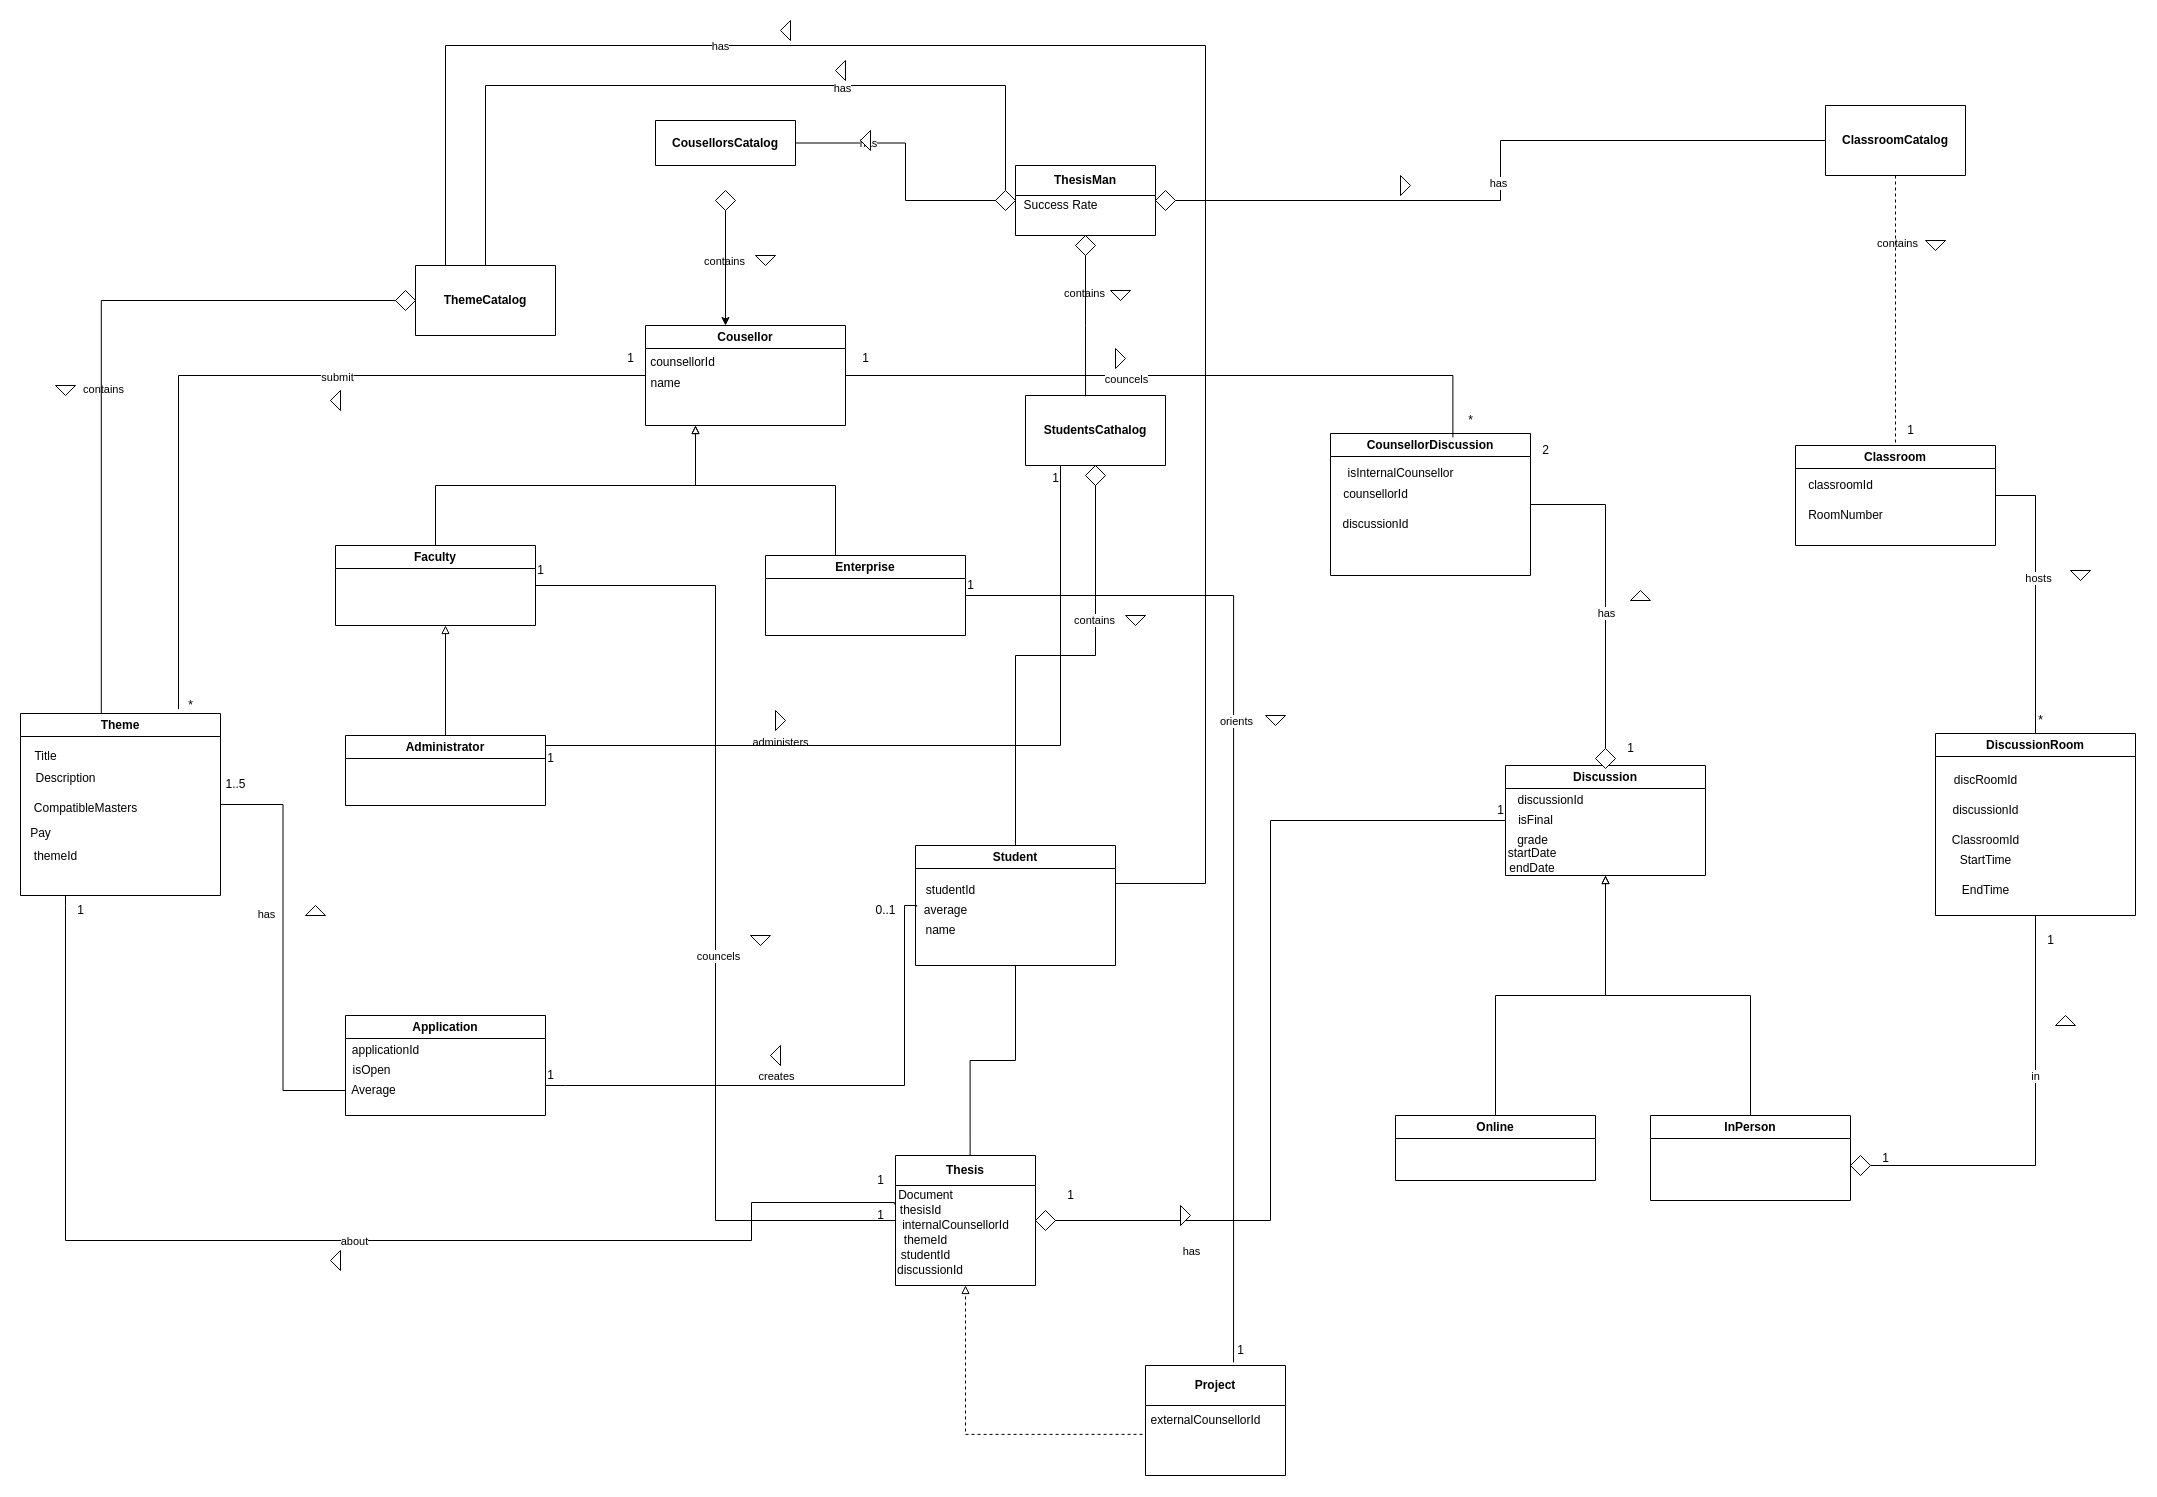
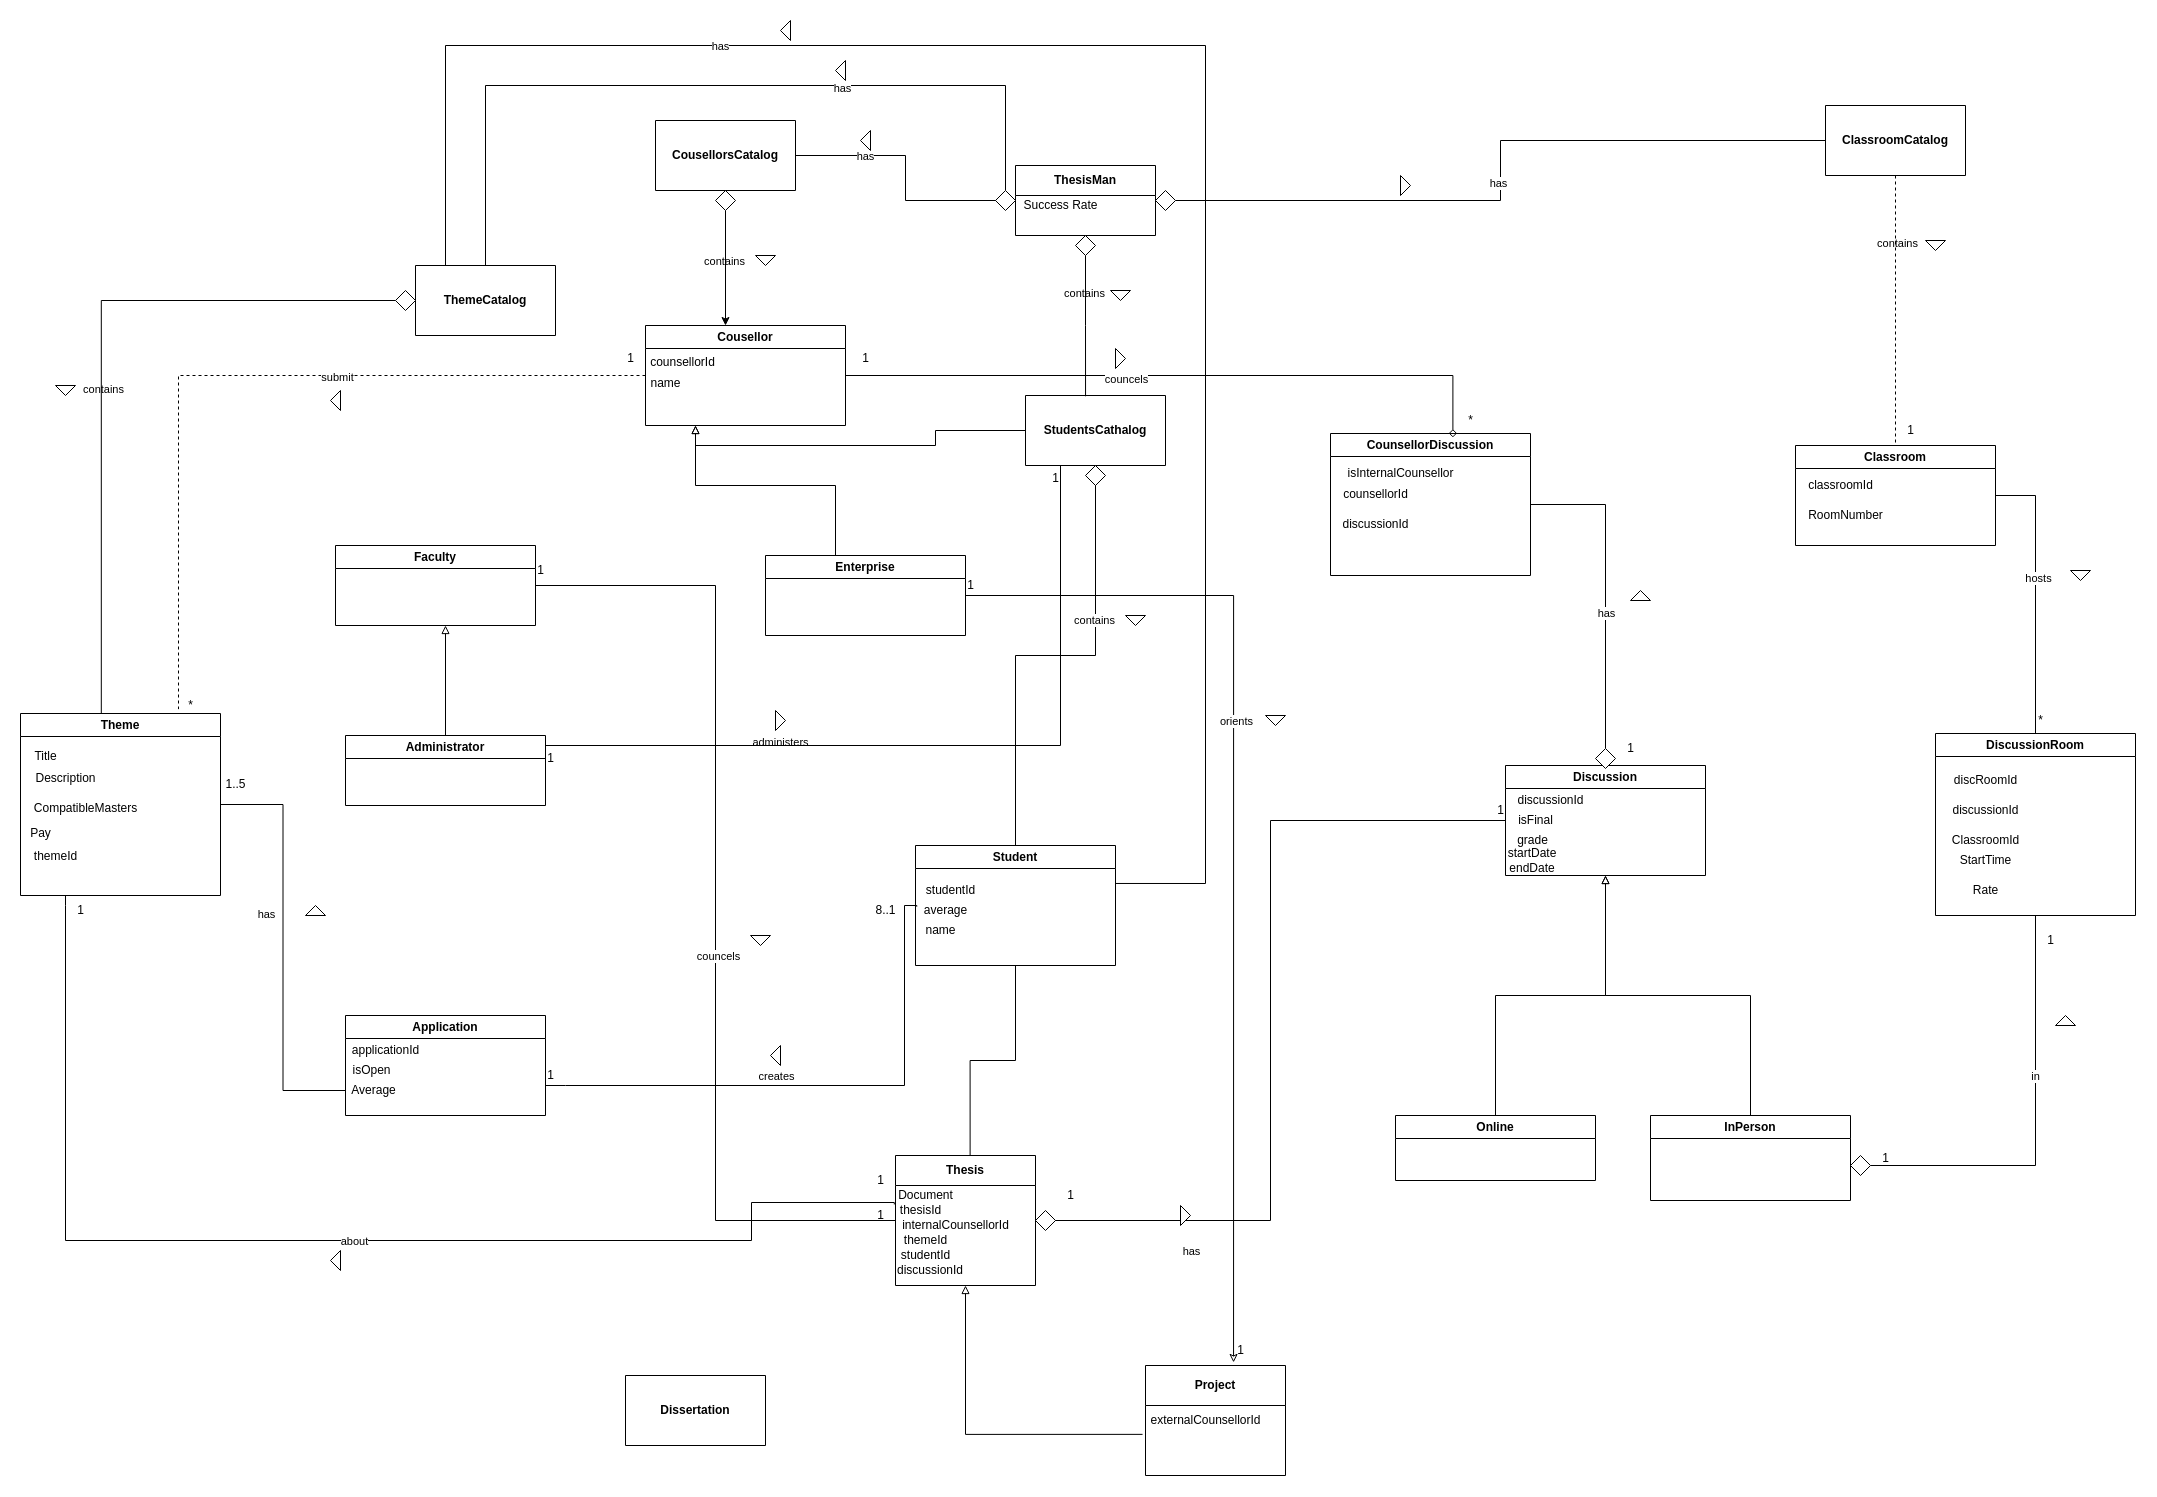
(726, 143) -> (726, 156)
(1453, 432) -> (1453, 429)
(1546, 451) -> none
(179, 471) -> (179, 471)
(536, 486) -> (869, 446)
(696, 486) -> (696, 486)
(1986, 891) -> (1986, 891)
(886, 911) -> (886, 911)
(1234, 1357) -> (1234, 1354)
none -> (696, 1411)
(983, 1434) -> (983, 1434)
